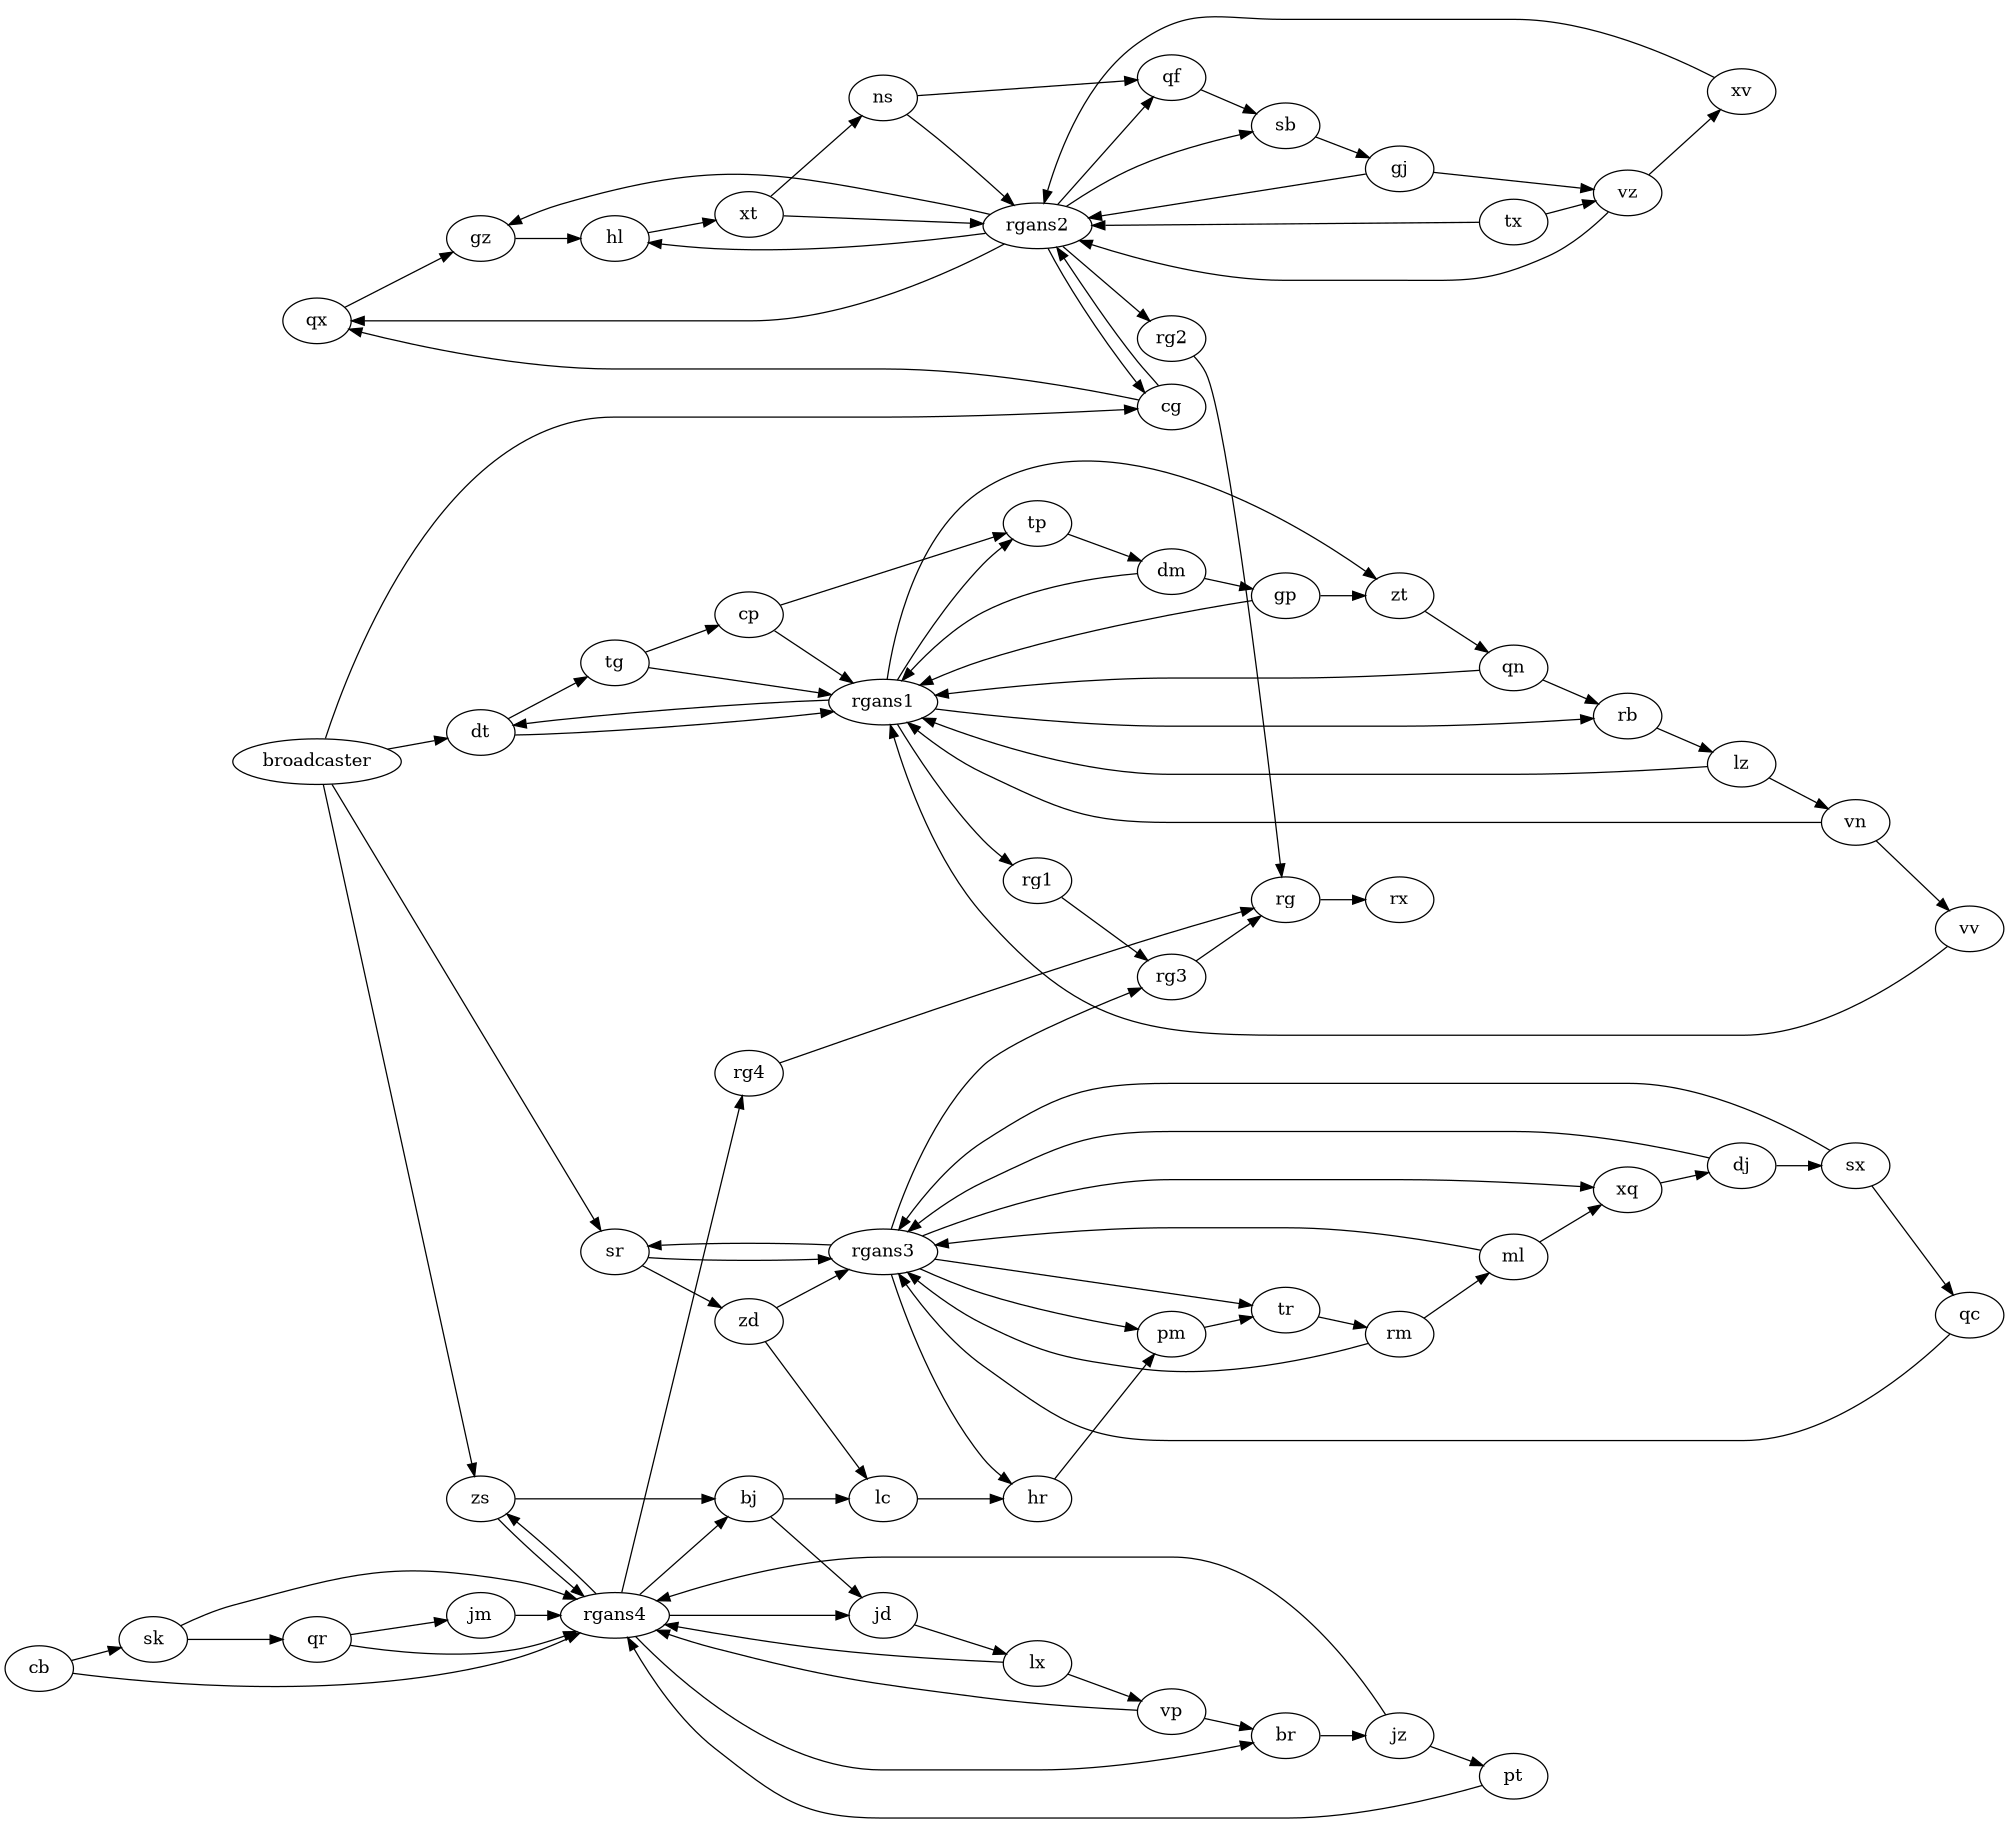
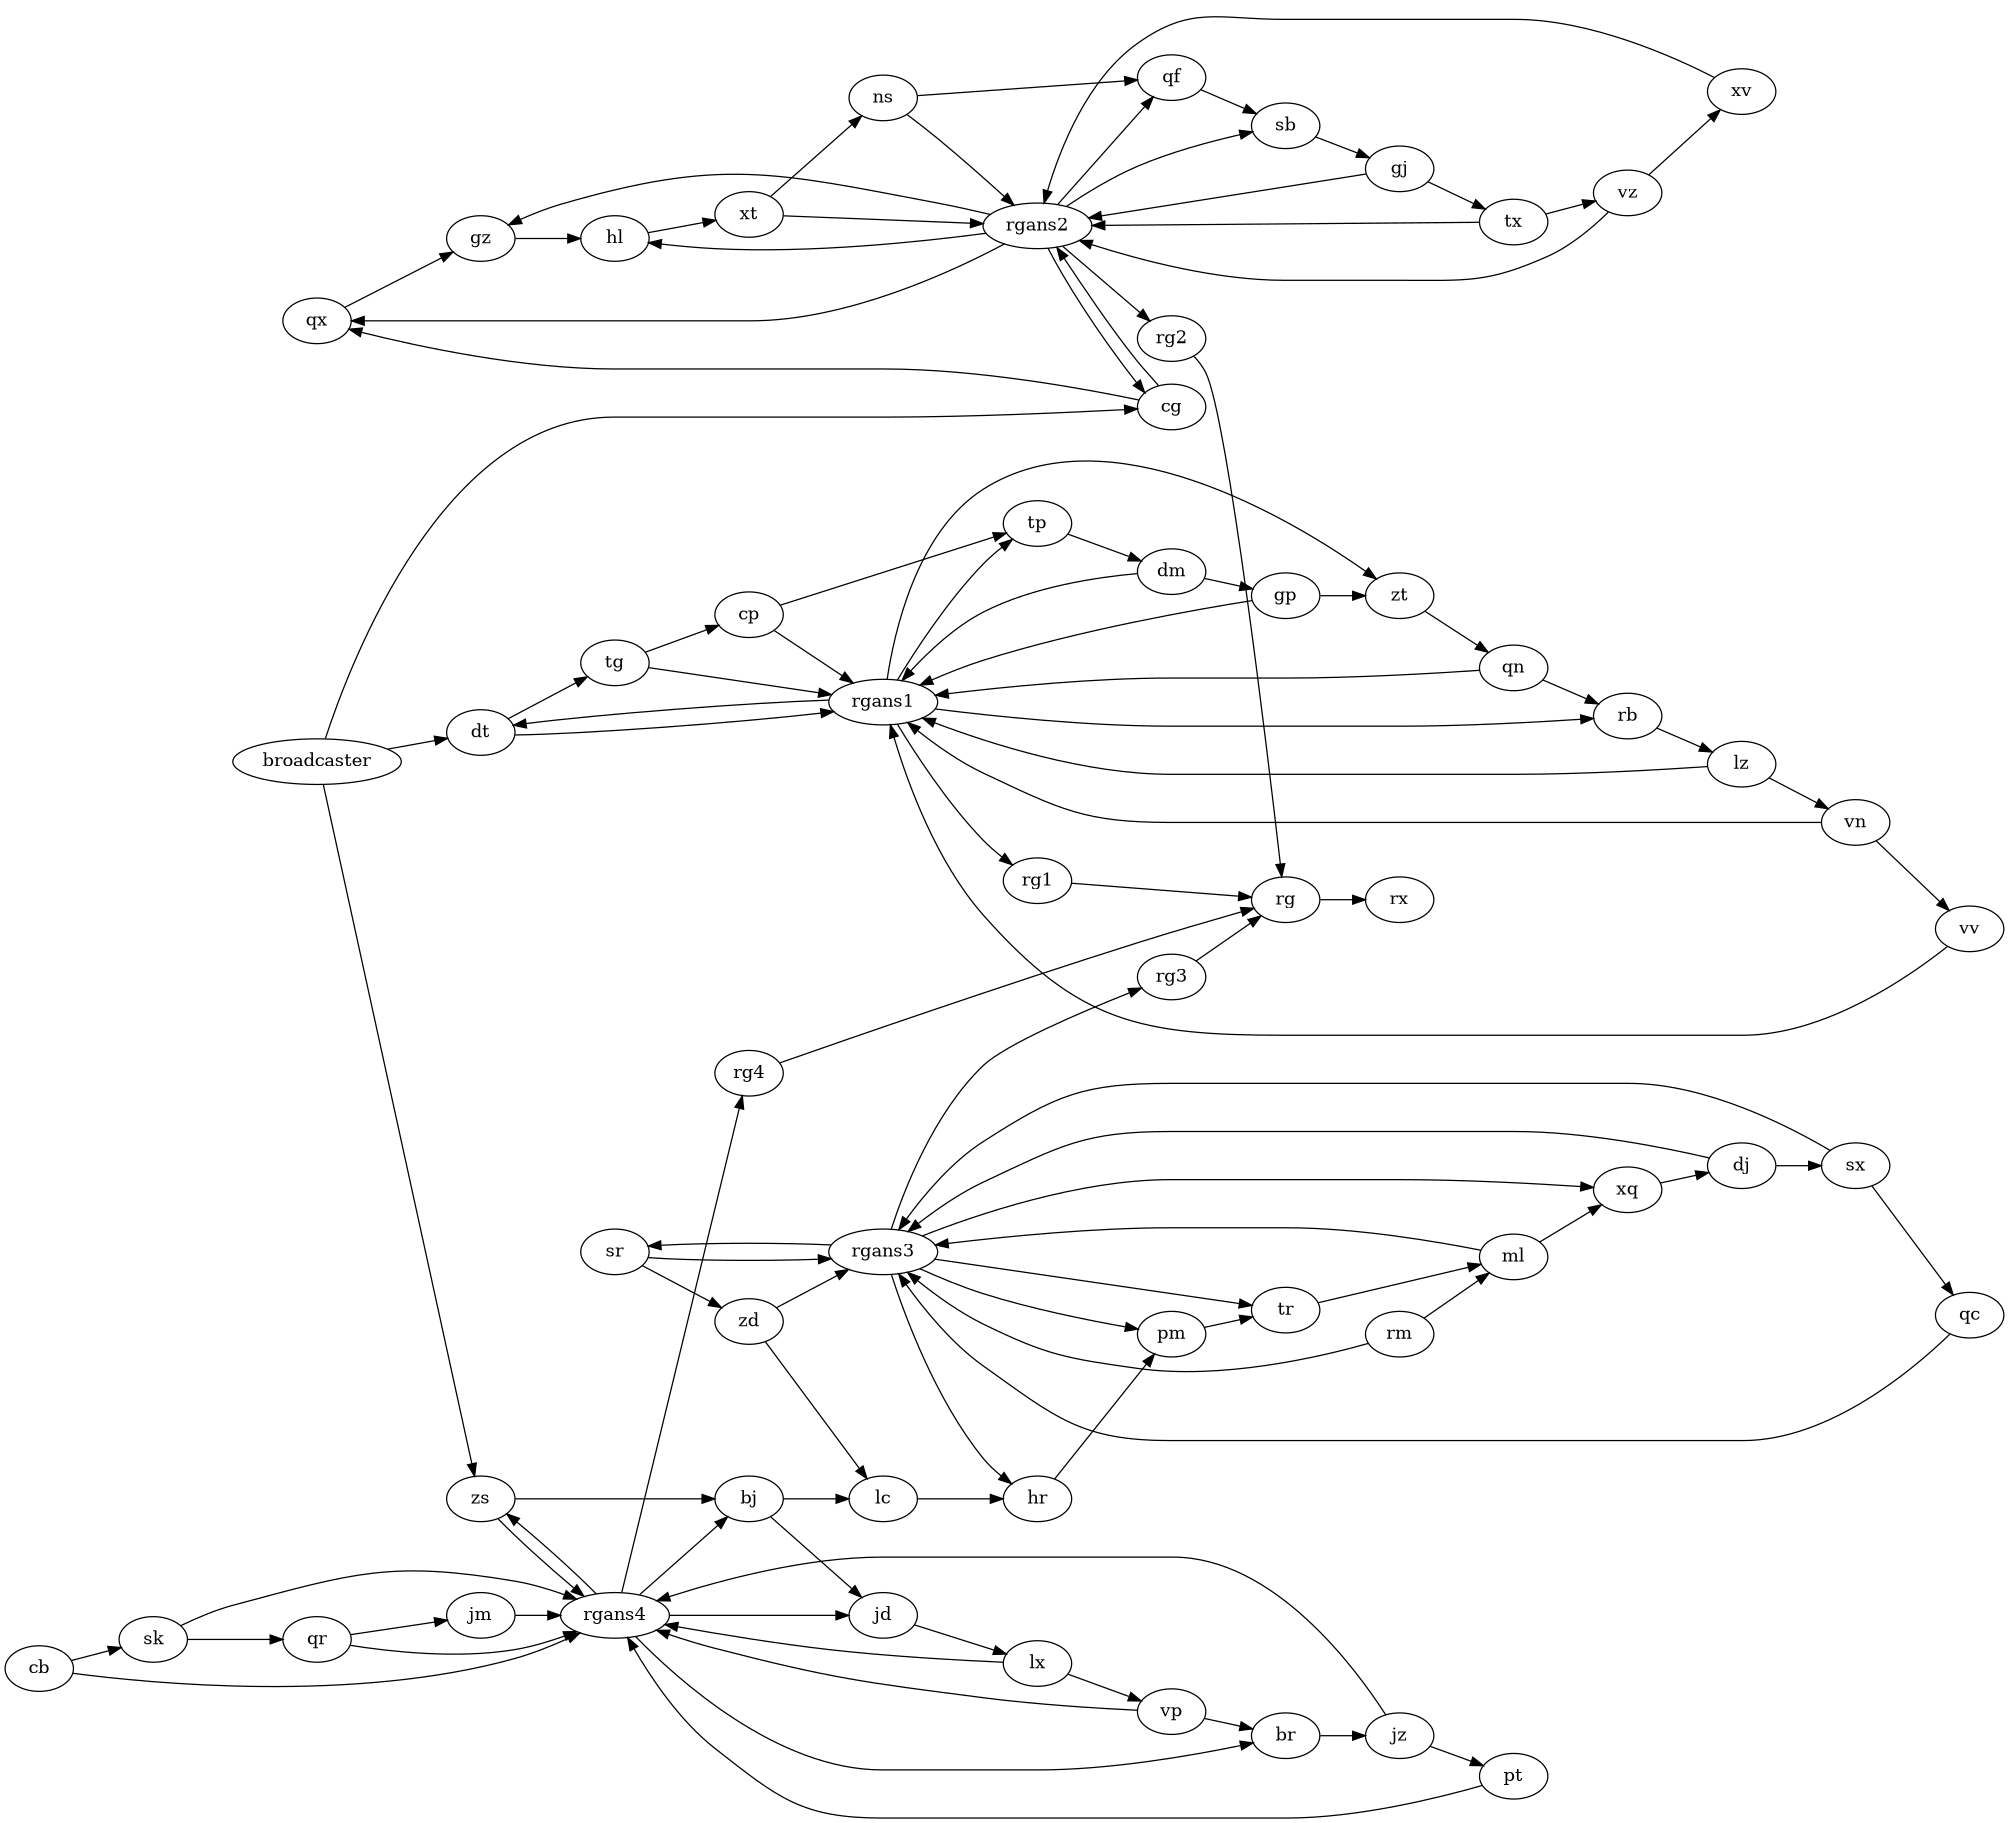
(1507, 180) -> (1451, 193)
(1100, 925) -> (1155, 890)
(463, 1002) -> none
(1336, 1321) -> (1393, 1285)
